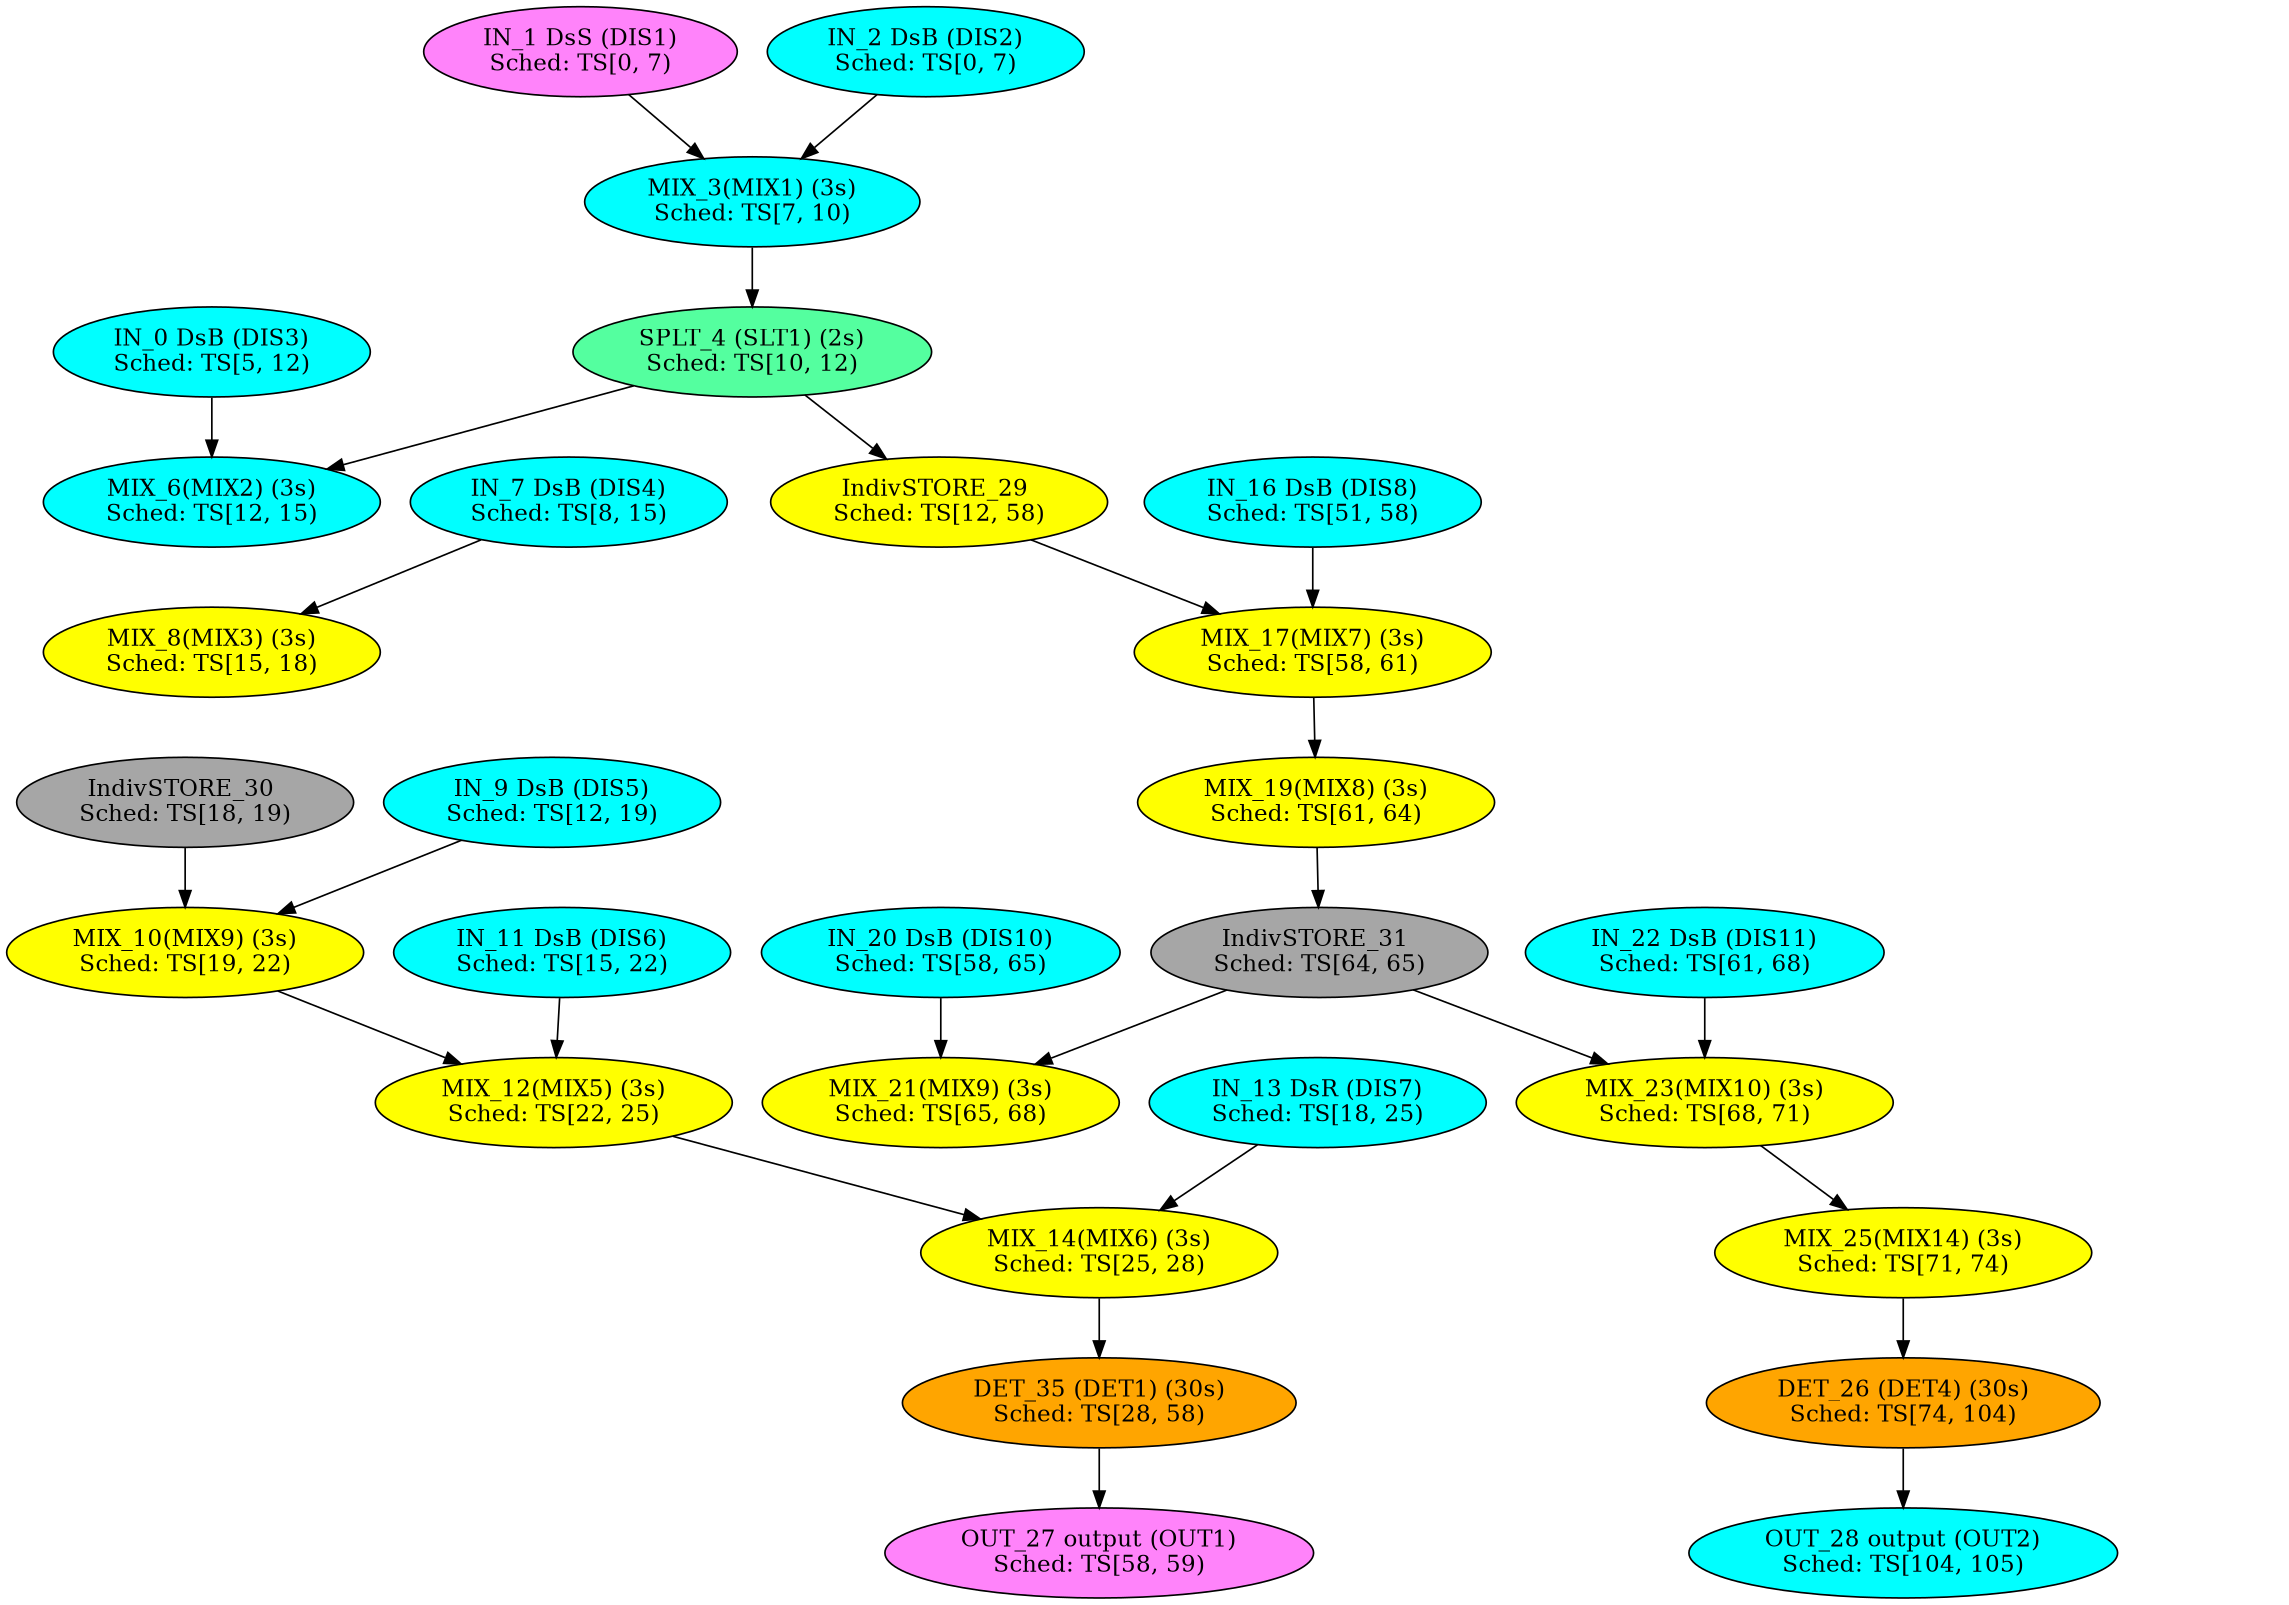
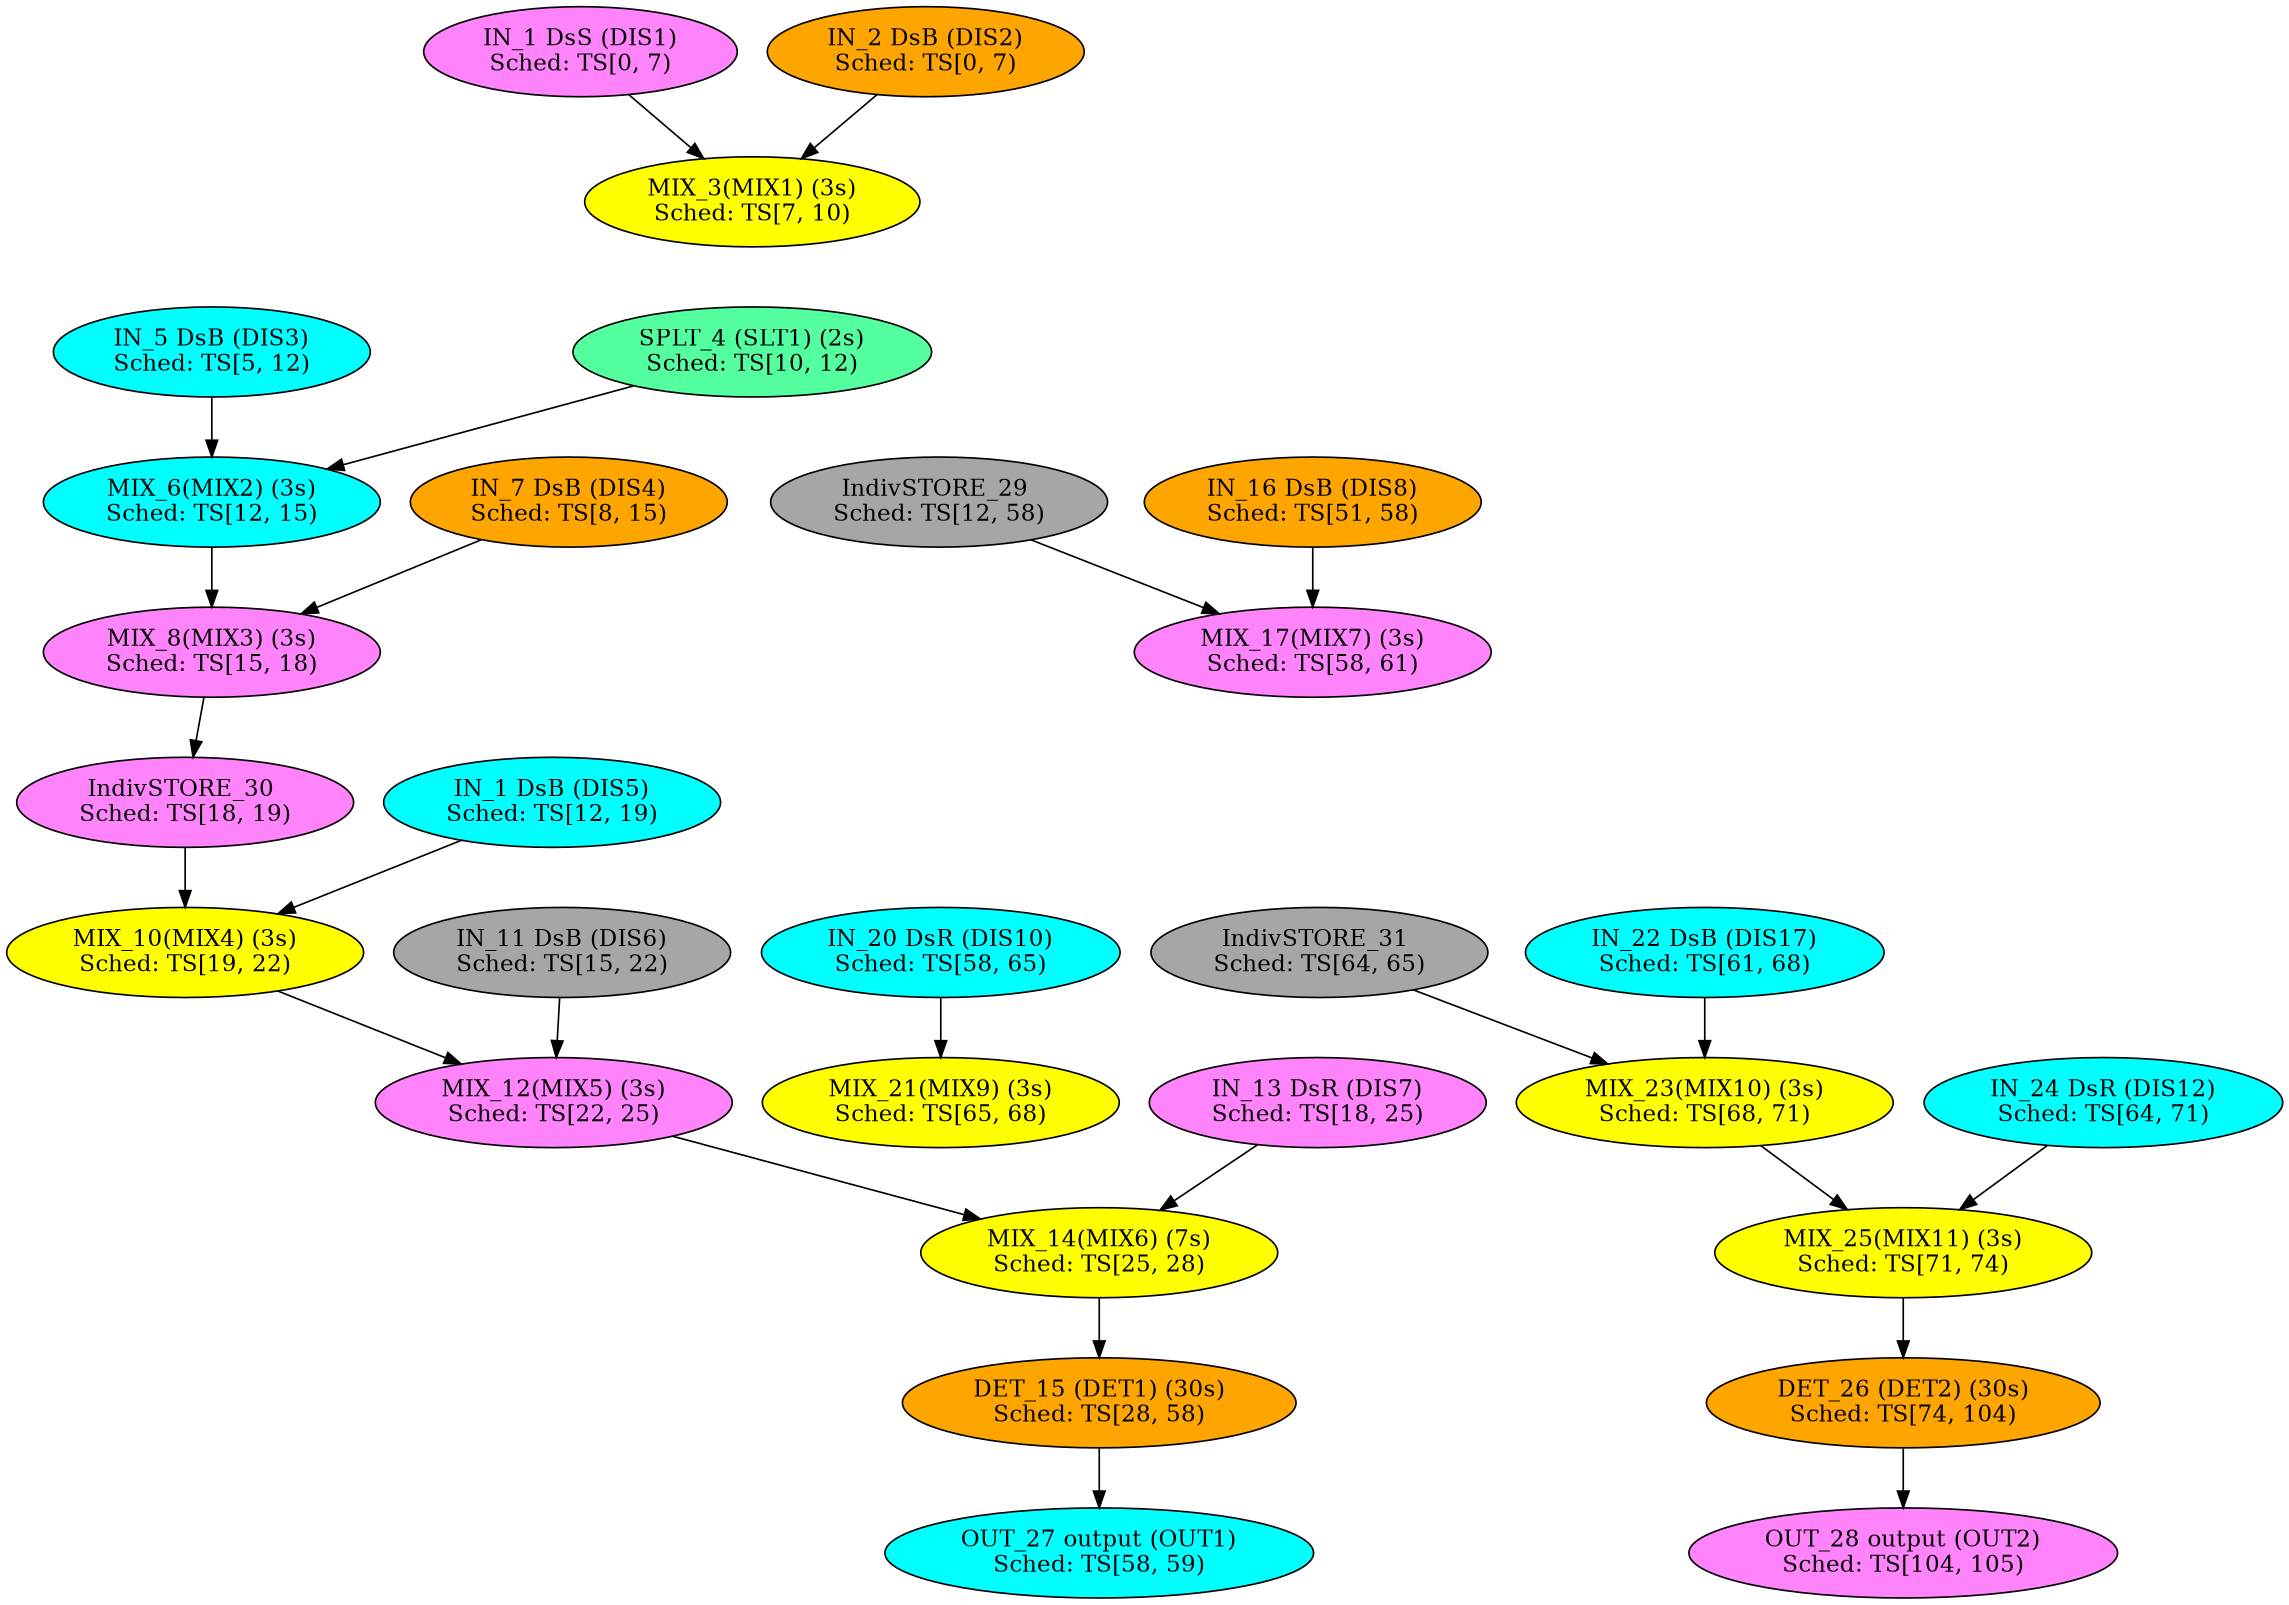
(926, 52) -> (926, 52)
(752, 202) -> (752, 202)
(752, 269) -> none
(212, 352) -> (212, 352)
(839, 422) -> none
(569, 502) -> (569, 502)
(939, 502) -> (939, 502)
(1313, 502) -> (1313, 502)
none -> (212, 568)
(212, 652) -> (212, 652)
(1313, 652) -> (1313, 652)
none -> (200, 719)
(185, 802) -> (185, 802)
(552, 802) -> (552, 802)
(1316, 802) -> none
(185, 952) -> (185, 952)
(562, 952) -> (562, 952)
(941, 952) -> (941, 952)
(1705, 952) -> (1705, 952)
(1139, 1024) -> none
(554, 1103) -> (554, 1103)
(1318, 1103) -> (1318, 1103)
none -> (2103, 1103)
(1099, 1253) -> (1099, 1253)
(1903, 1253) -> (1903, 1253)
(1099, 1403) -> (1099, 1403)
(1903, 1403) -> (1903, 1403)
(1099, 1553) -> (1099, 1553)
(1903, 1553) -> (1903, 1553)
